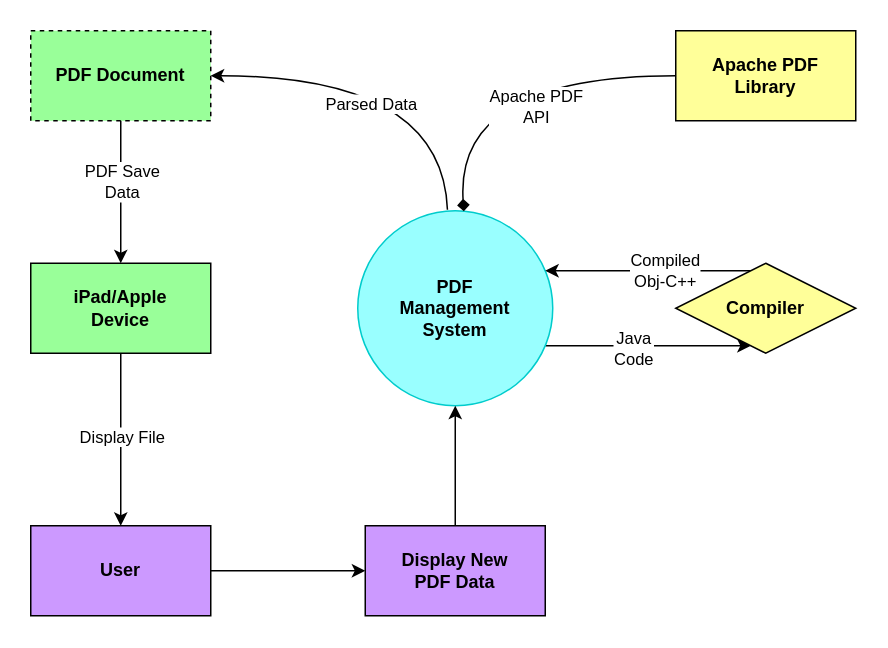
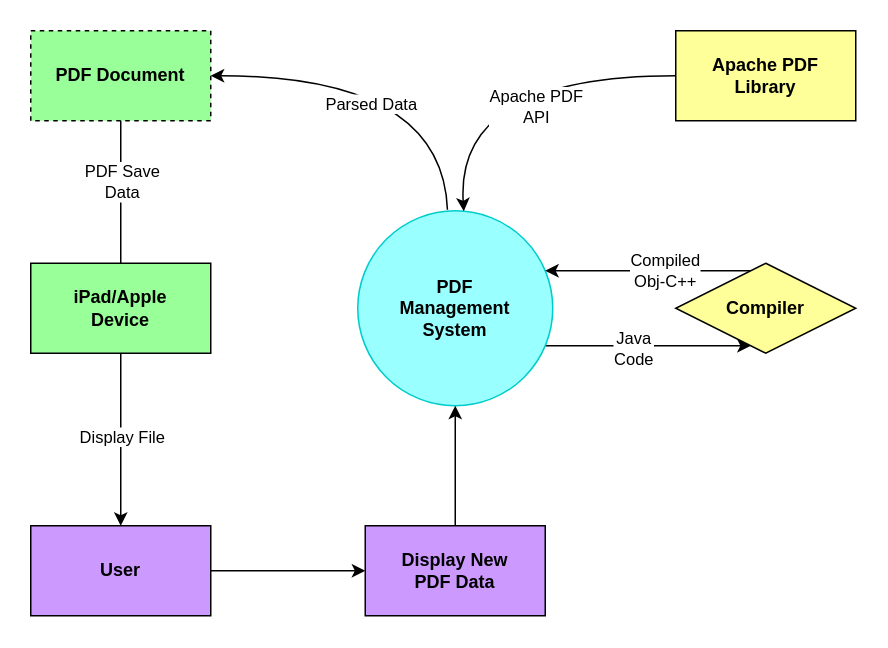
(463, 199) -> (463, 200)
(121, 252) -> (121, 256)
